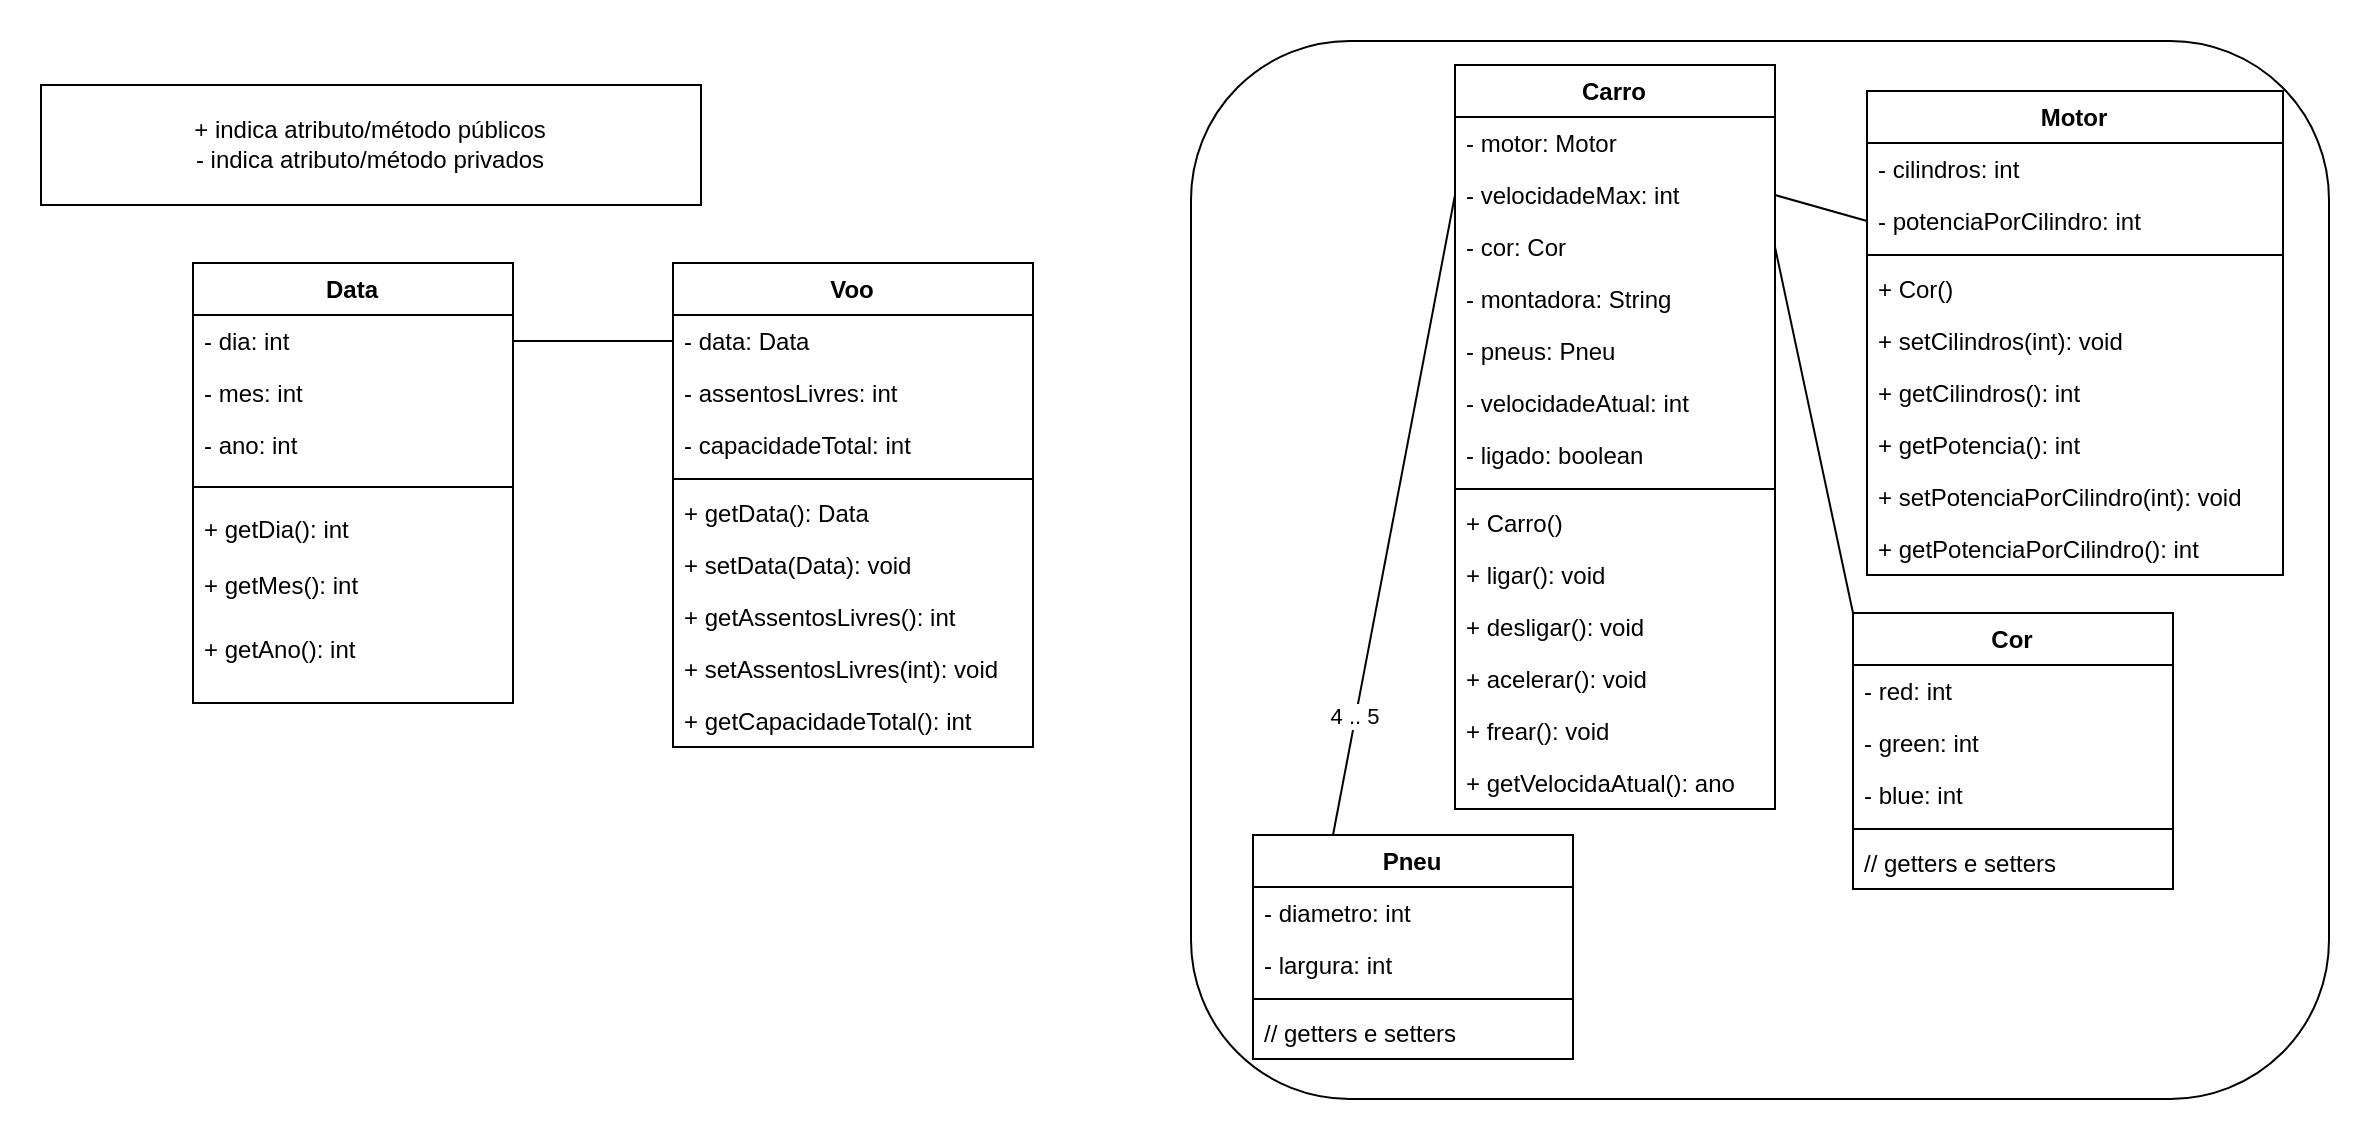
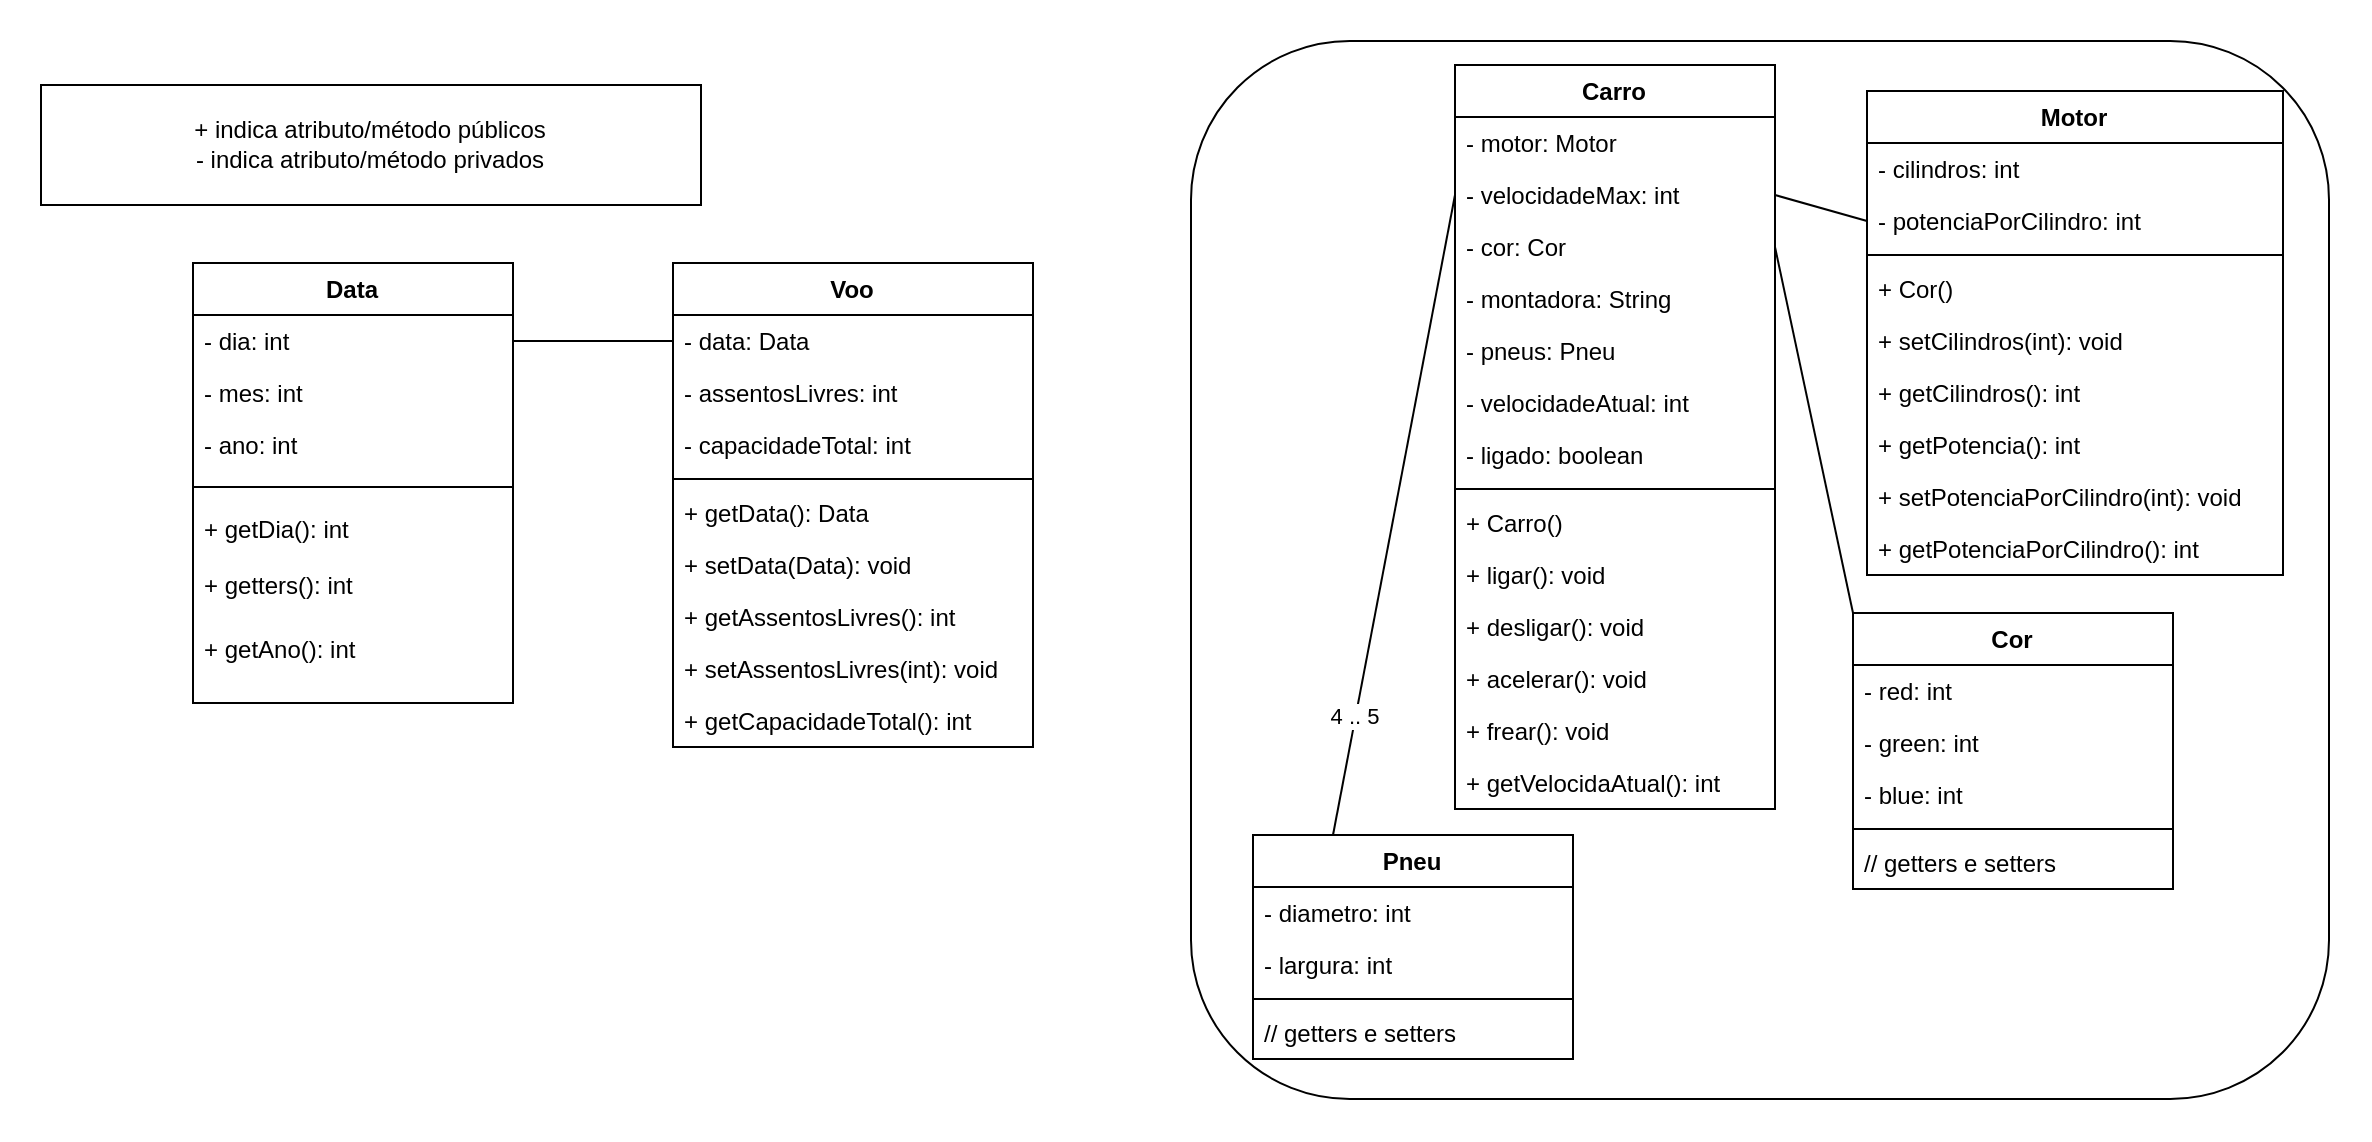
(292, 586) -> (299, 586)
(1615, 784) -> (1612, 784)
